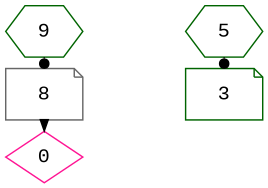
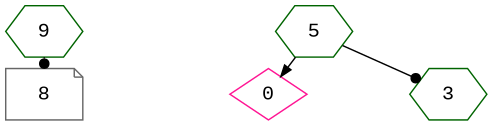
(224, 94) -> (448, 94)
(44, 120) -> (292, 62)
